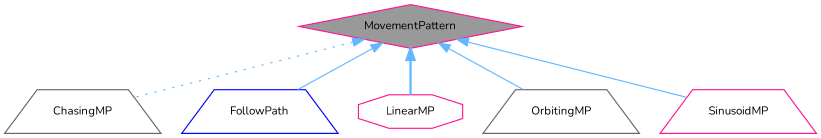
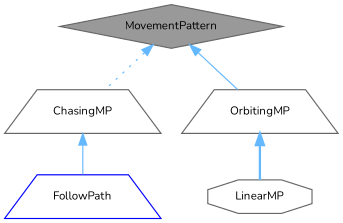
(411, 26) -> (171, 26)
(335, 69) -> (83, 160)
(411, 78) -> (260, 163)
(411, 112) -> (260, 197)
(738, 112) -> none
